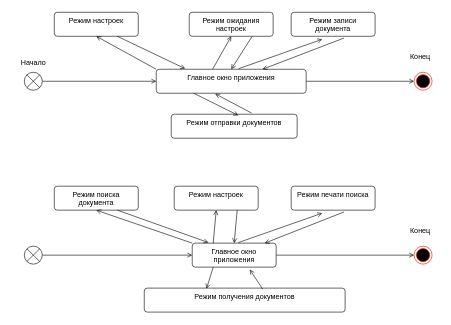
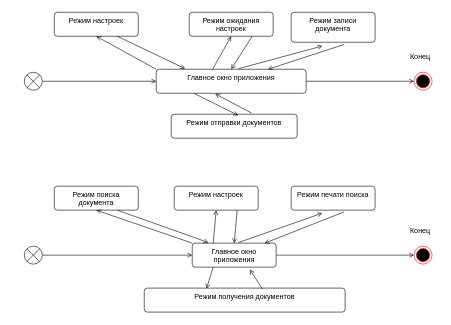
(333, 24) -> (333, 27)
(33, 63) -> none
